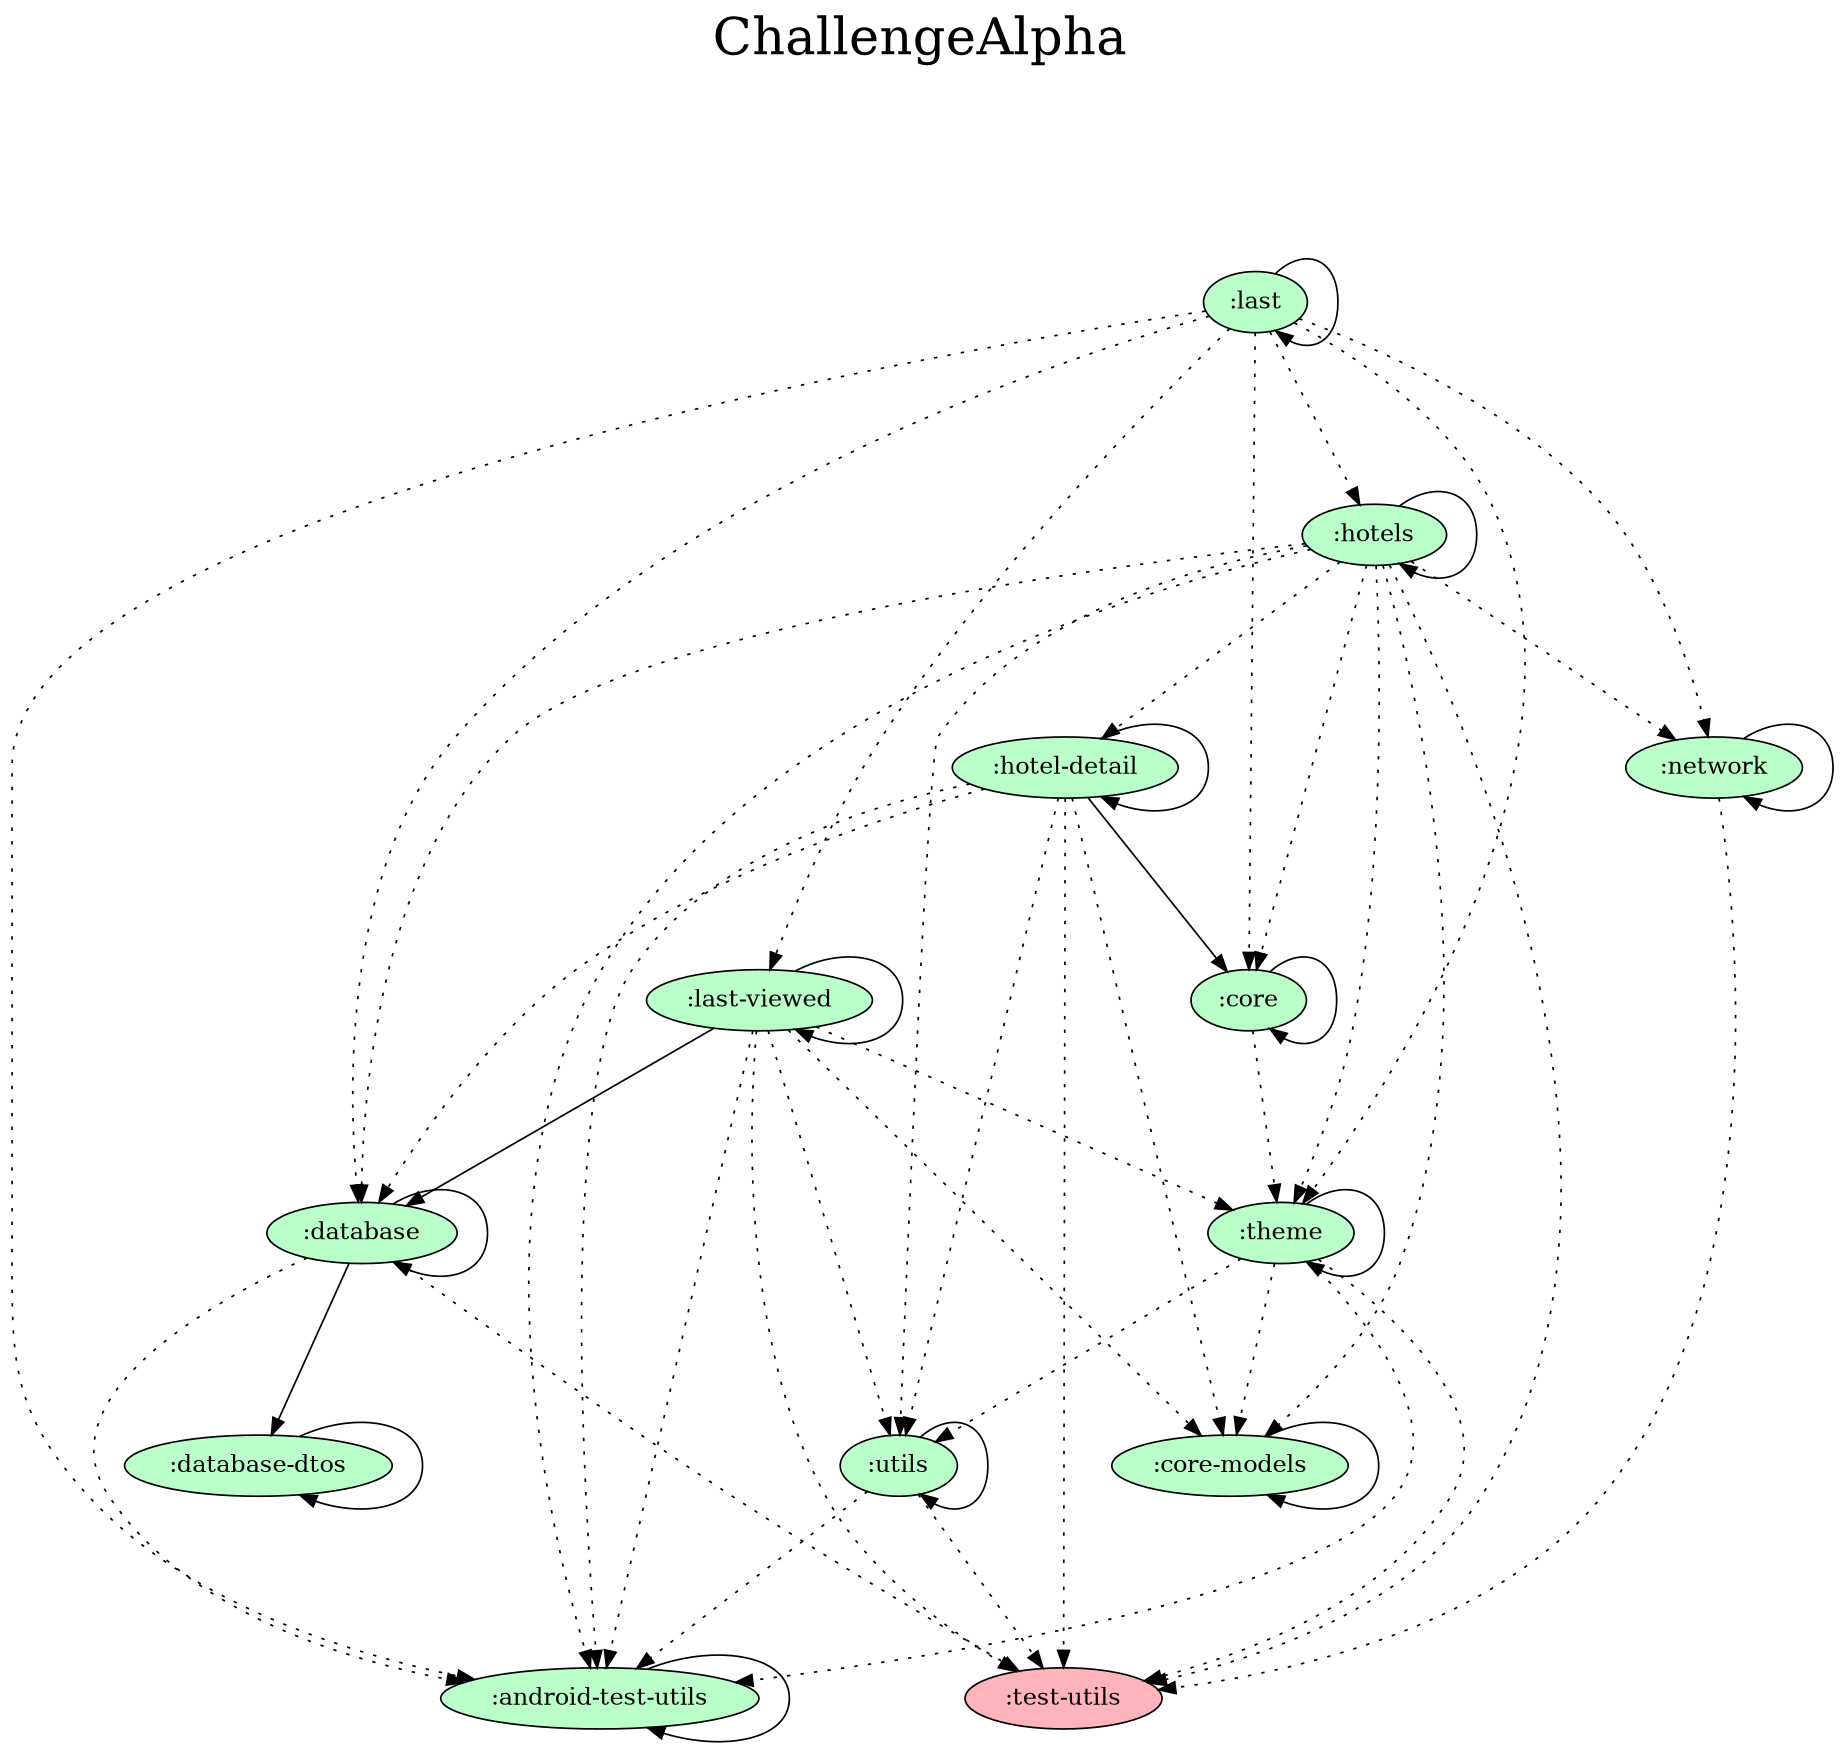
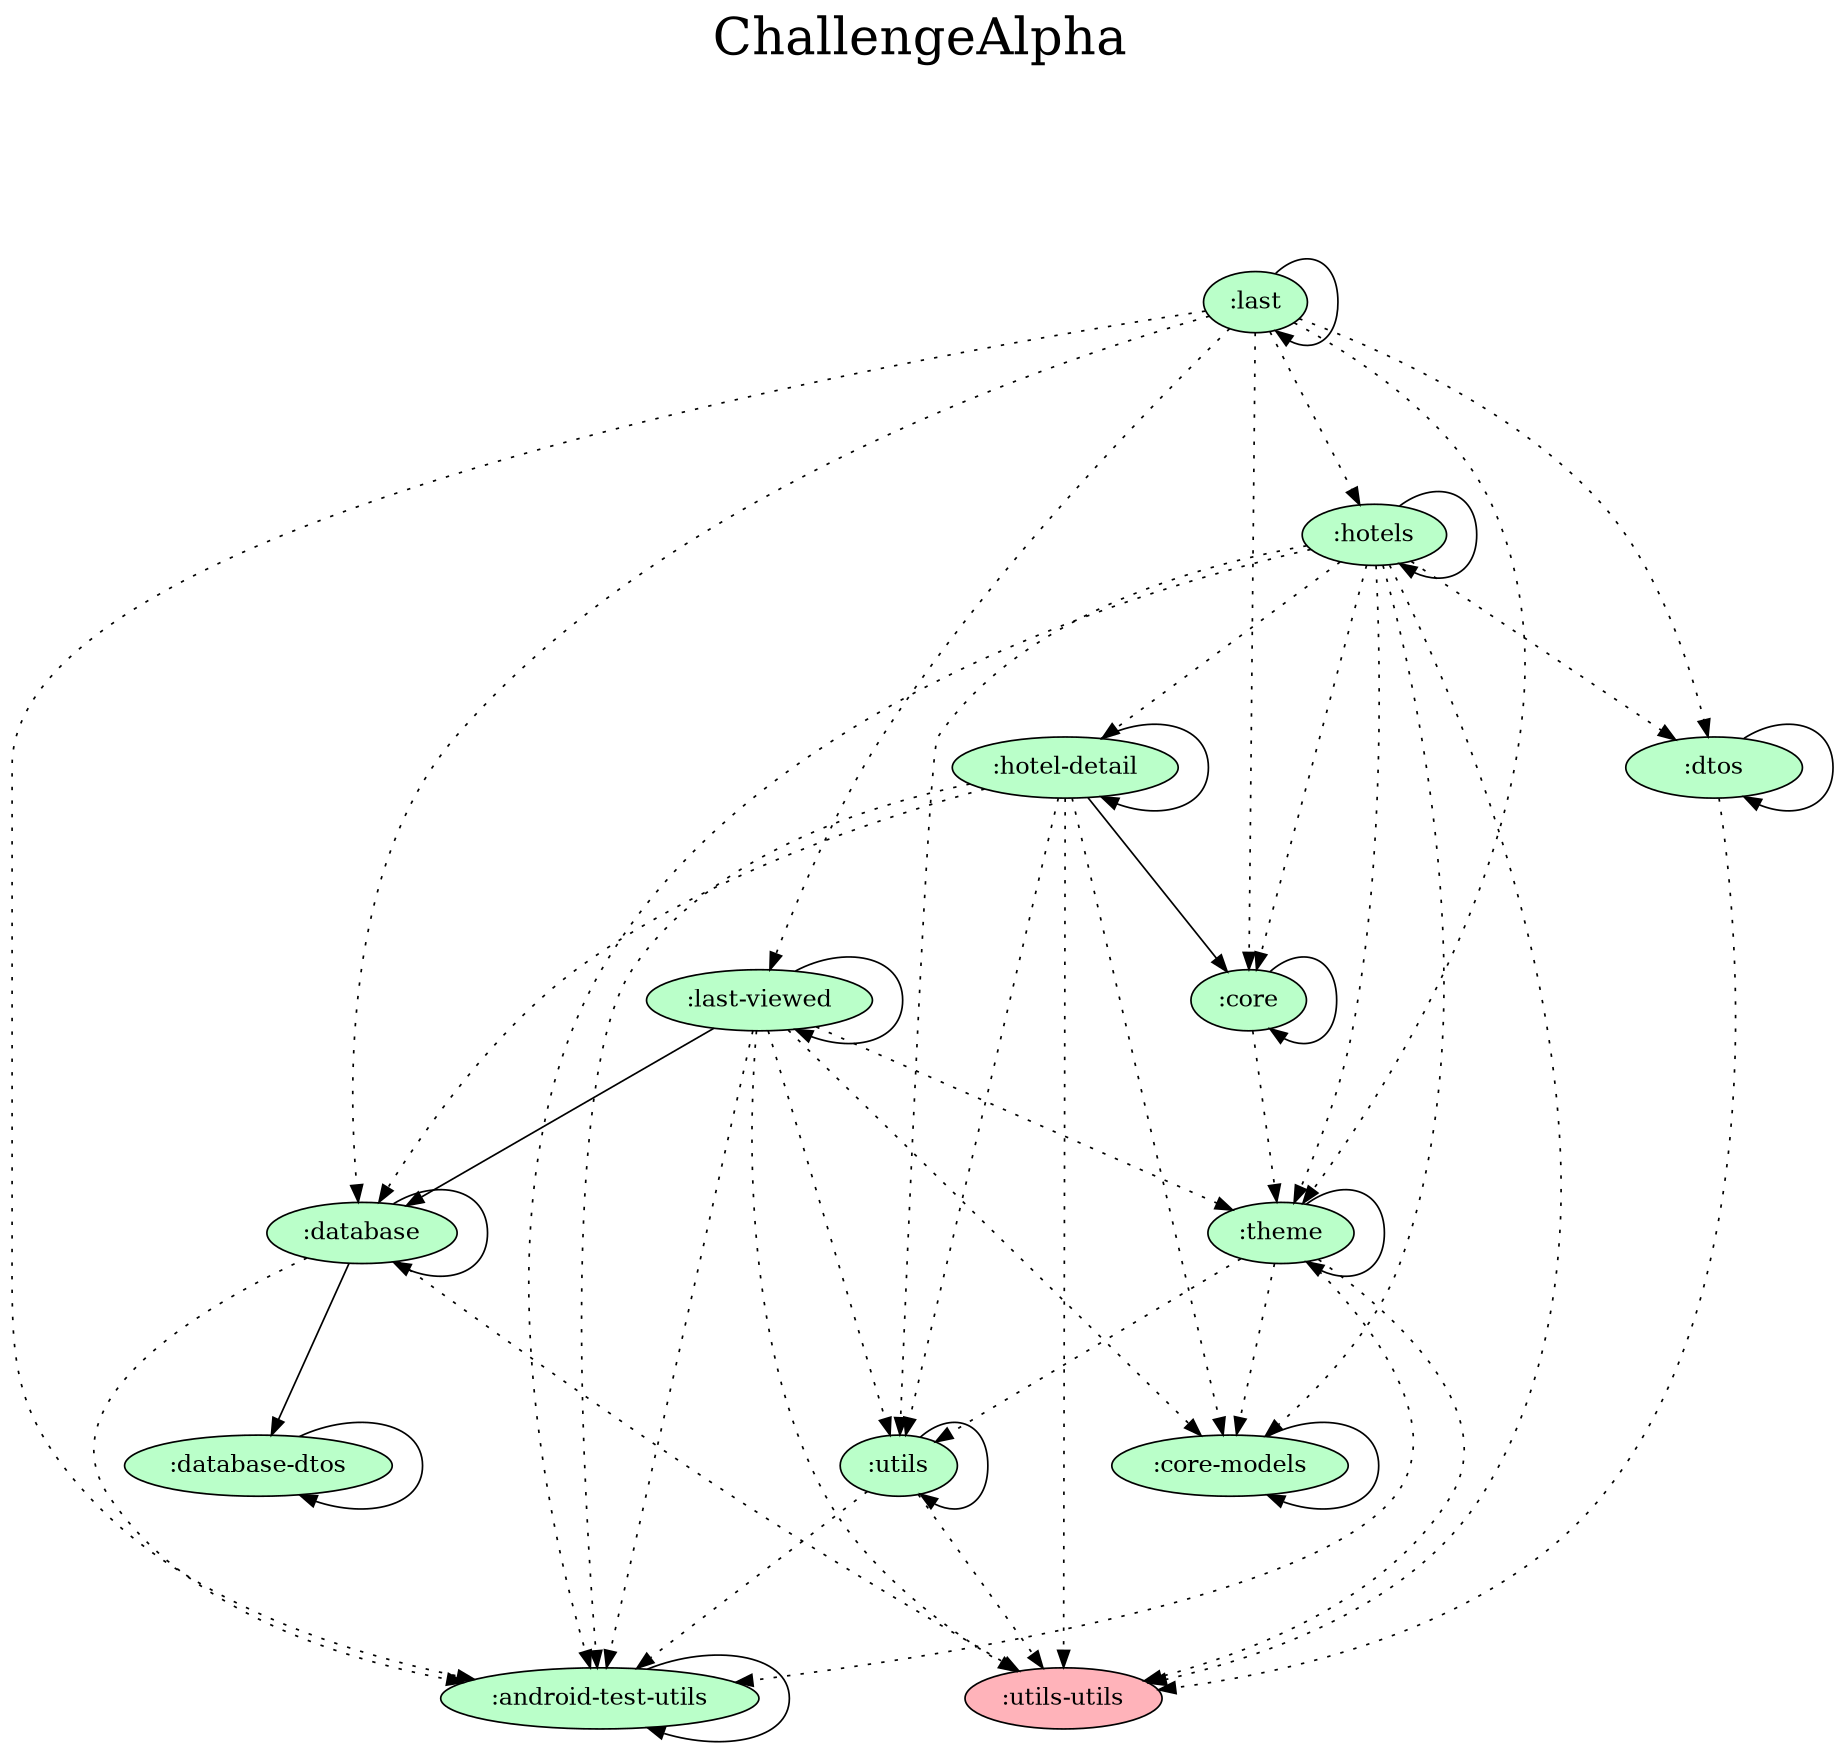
(663, 662) -> none
(1714, 768) -> (1714, 768)
(1064, 1698) -> (1064, 1698)
